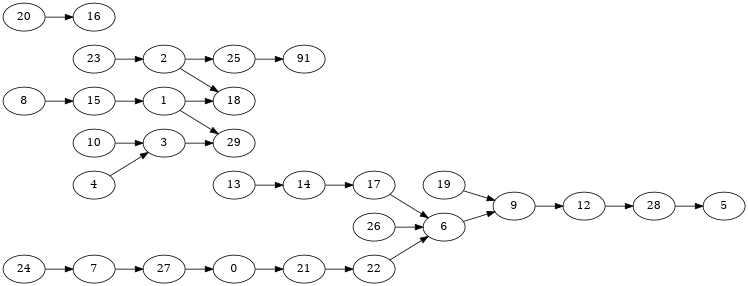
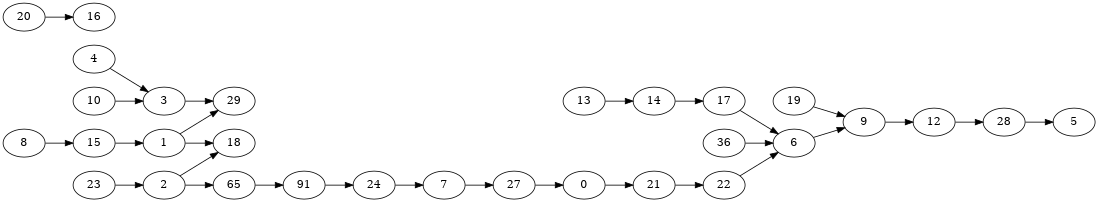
(234, 59) -> (234, 185)
none -> (335, 185)
(374, 227) -> (724, 143)
